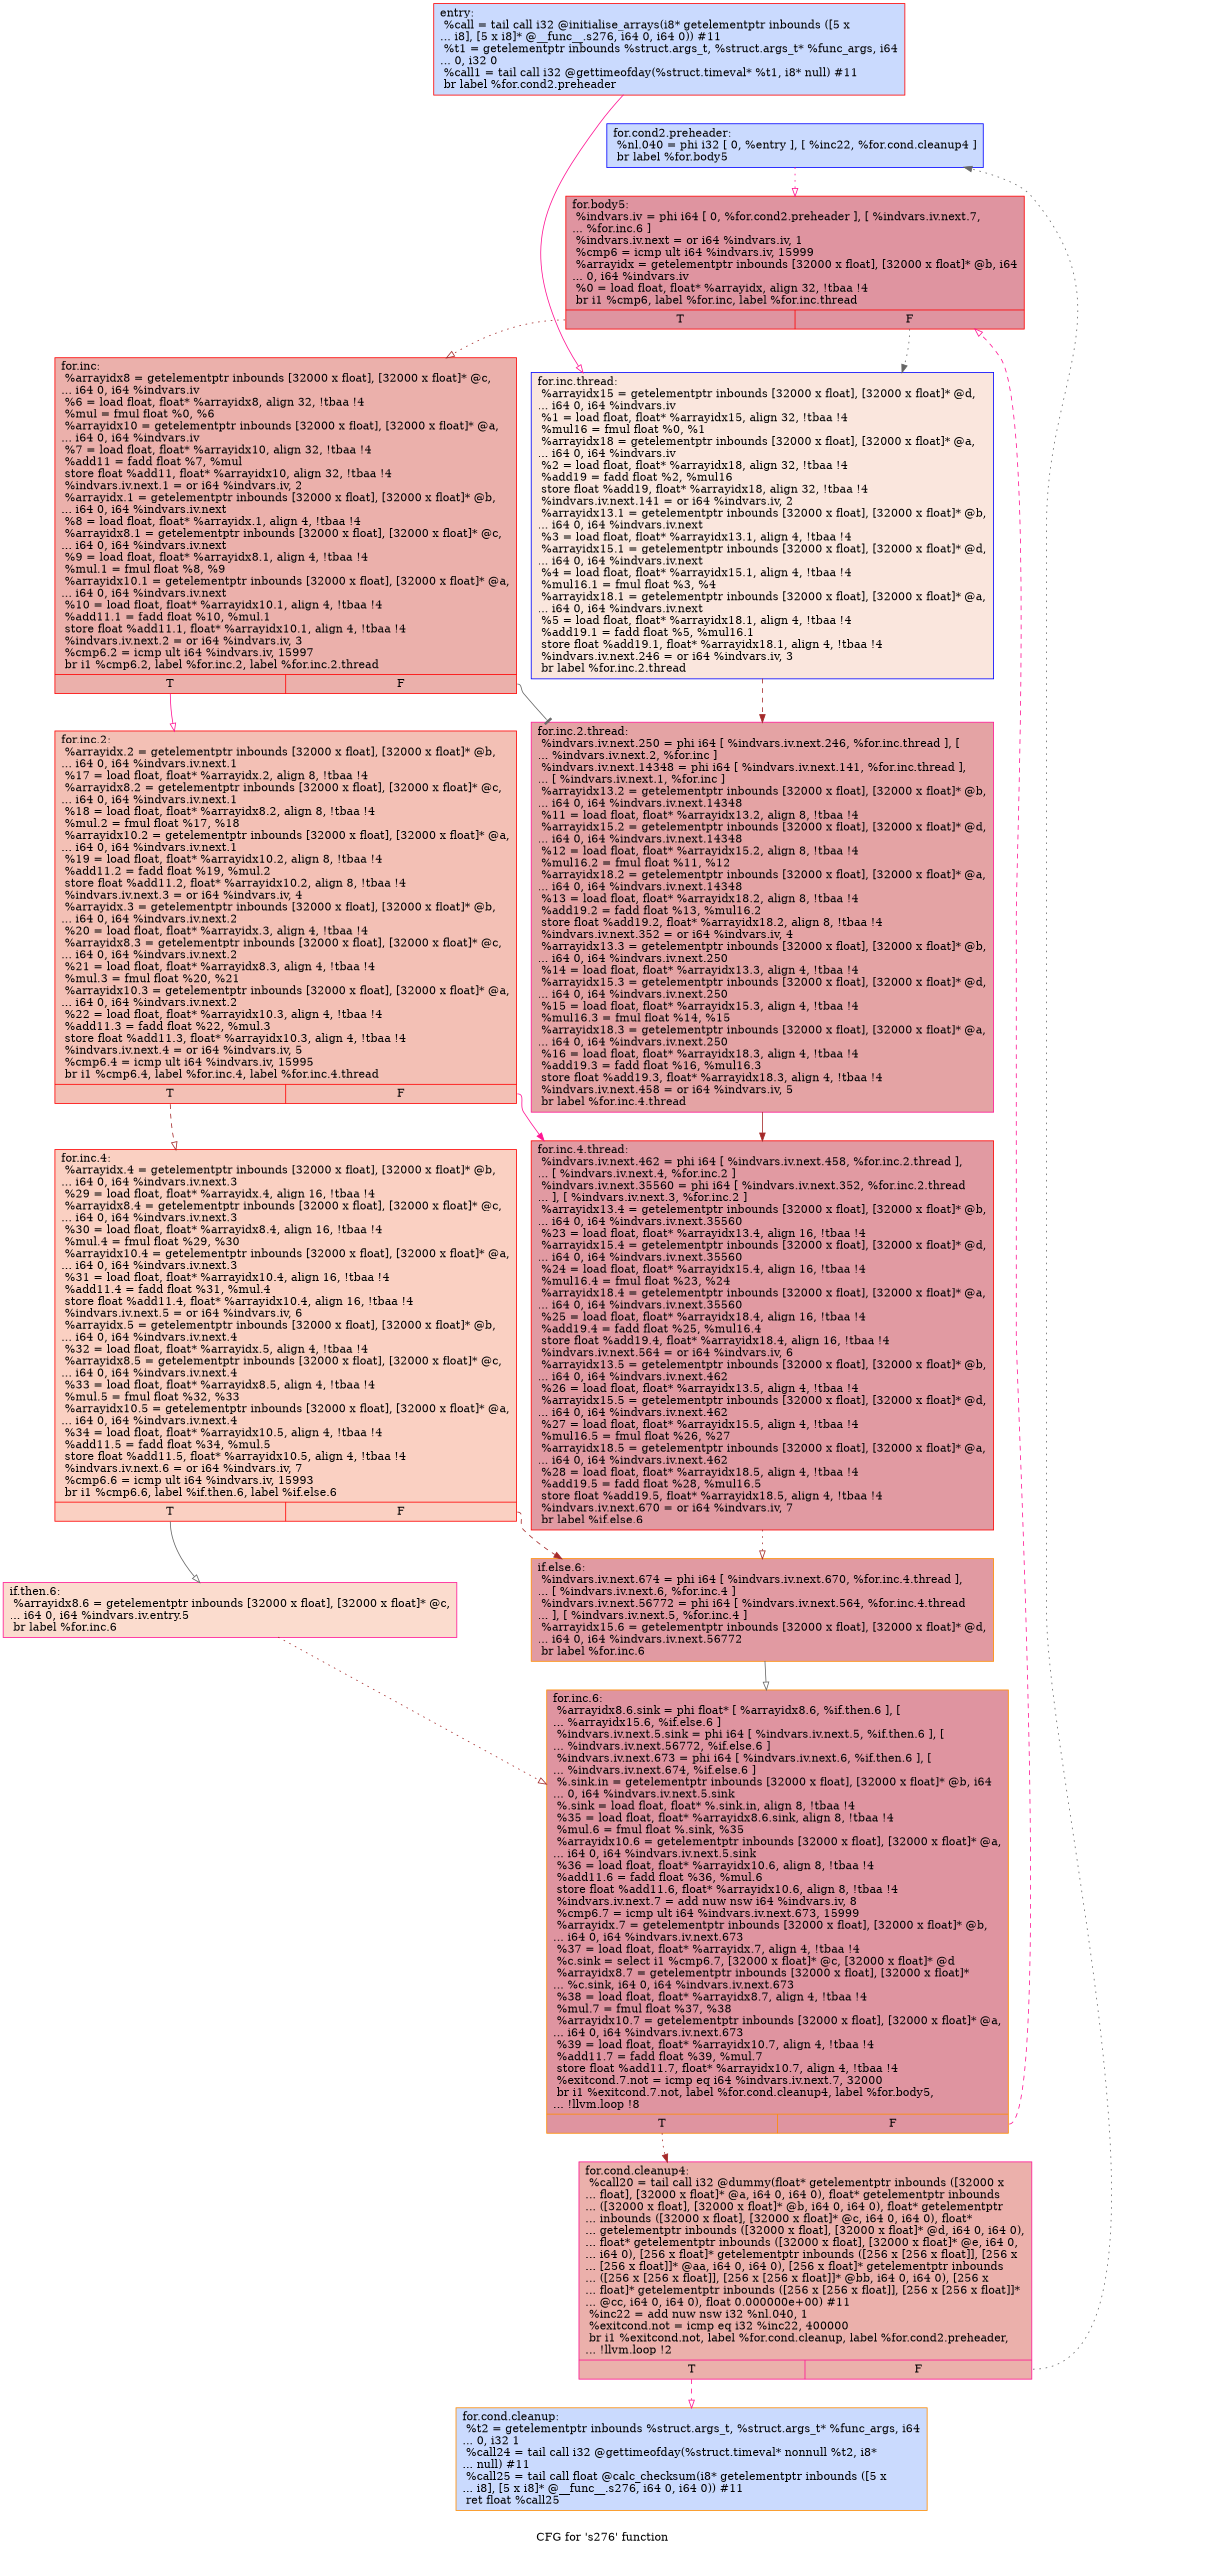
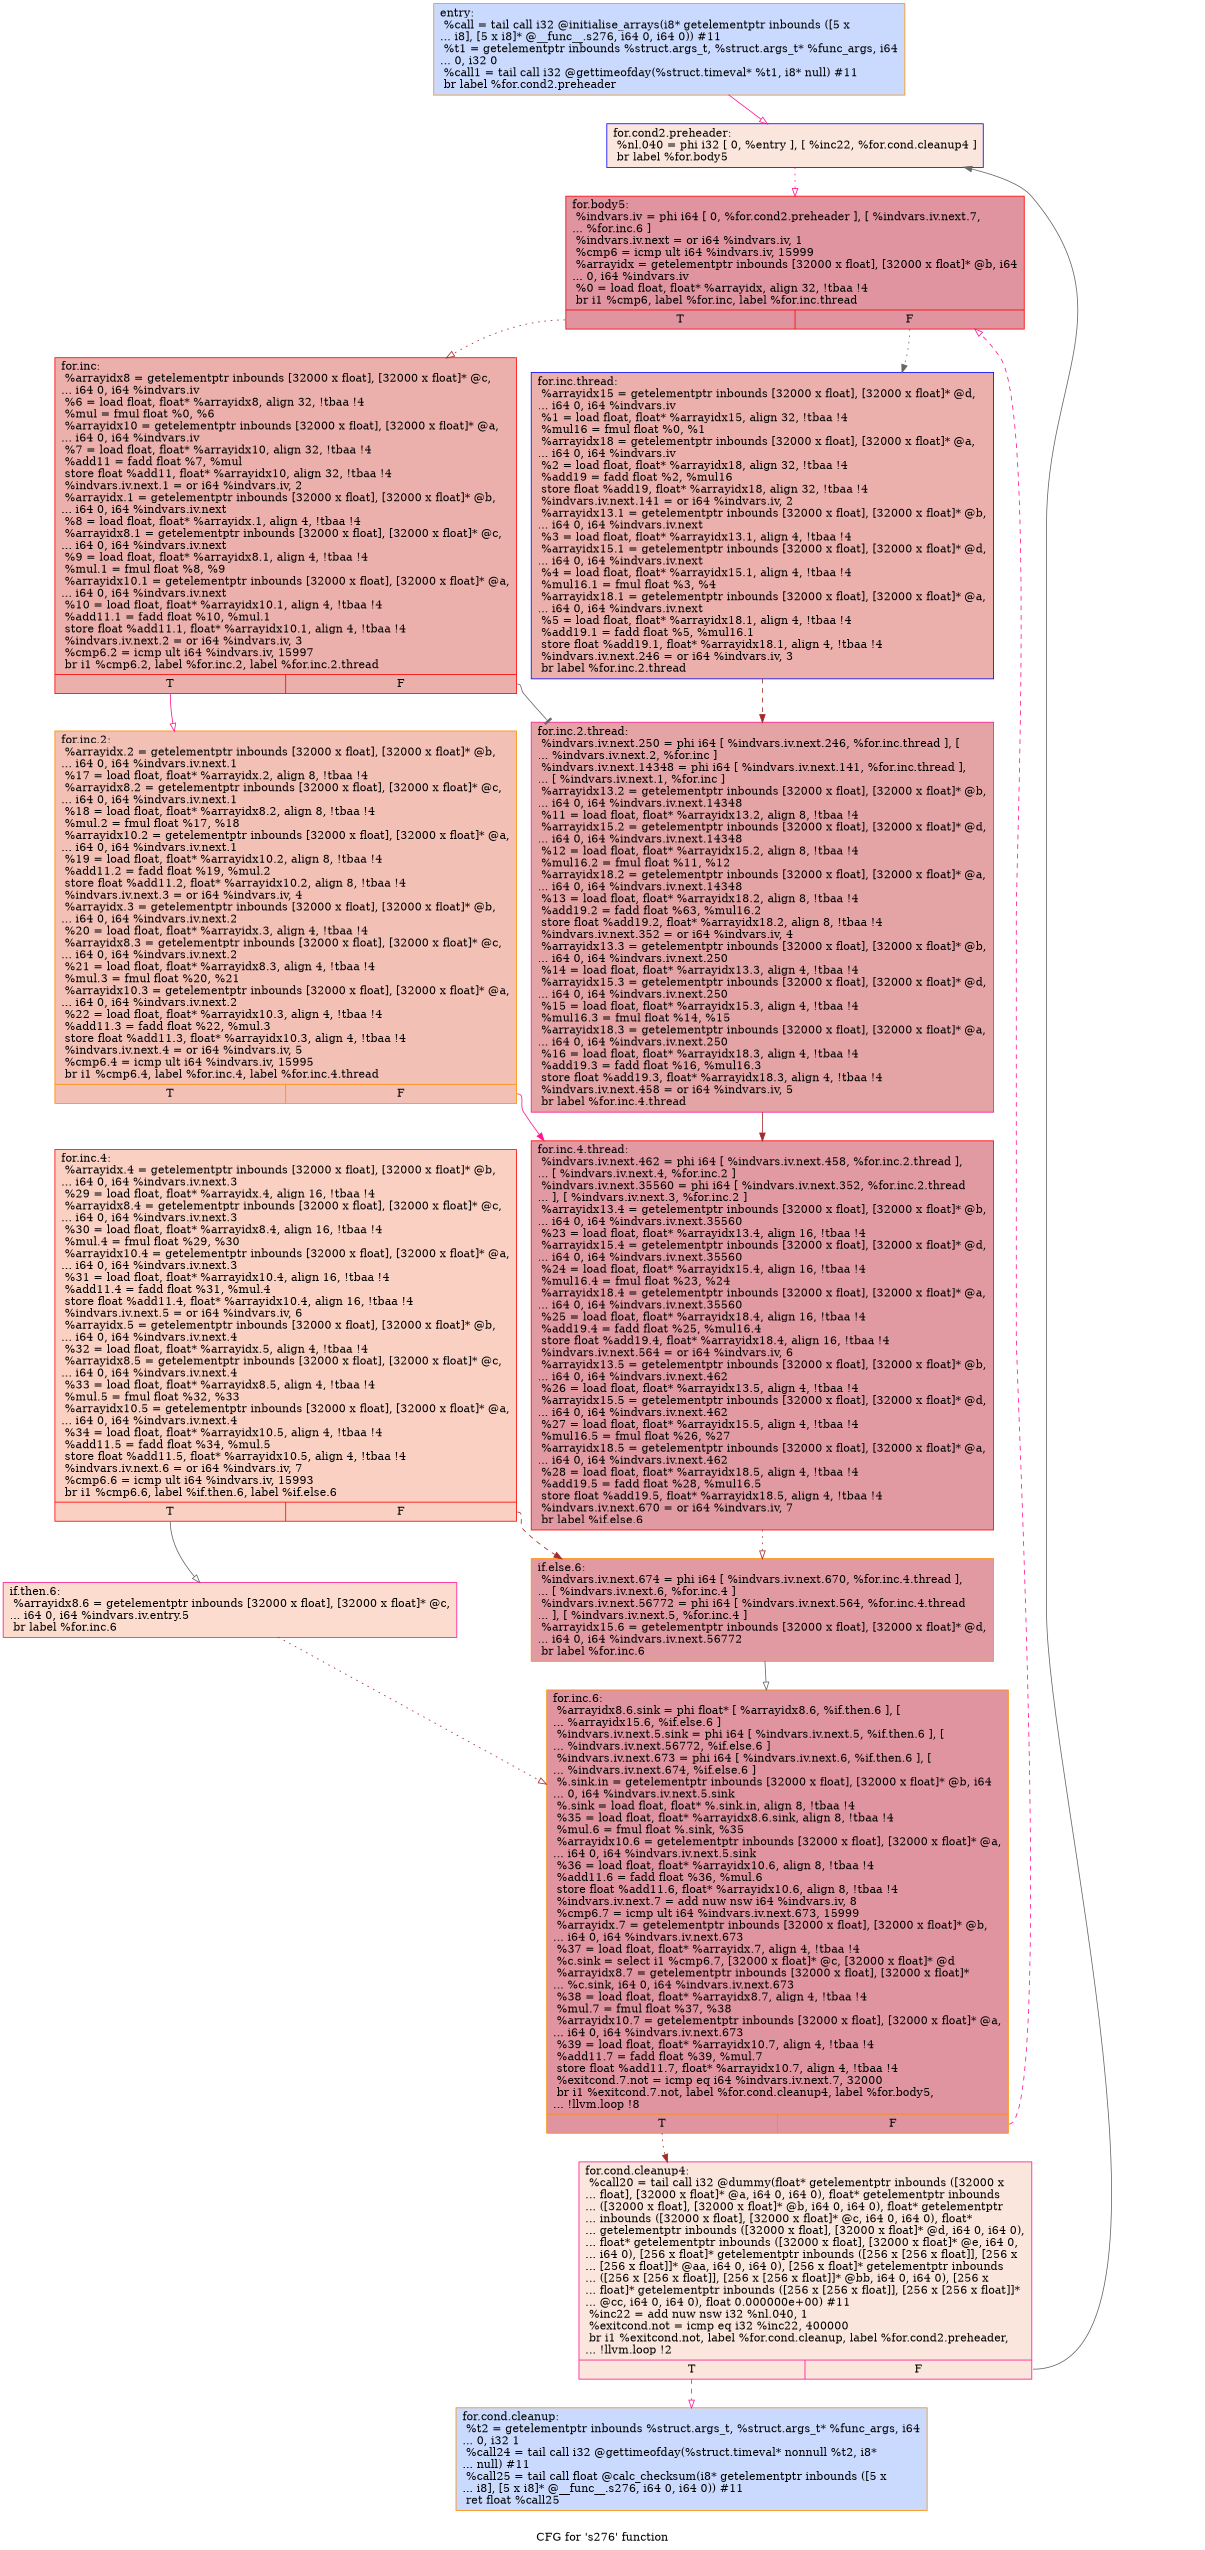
(669, 49) -> (669, 49)
(795, 146) -> (795, 146)
(545, 222) -> (745, 107)
(762, 526) -> (762, 526)
(650, 911) -> (650, 911)
(286, 917) -> (286, 917)
(171, 1123) -> none
(1047, 1261) -> (1047, 1261)
(805, 2271) -> (805, 2271)
